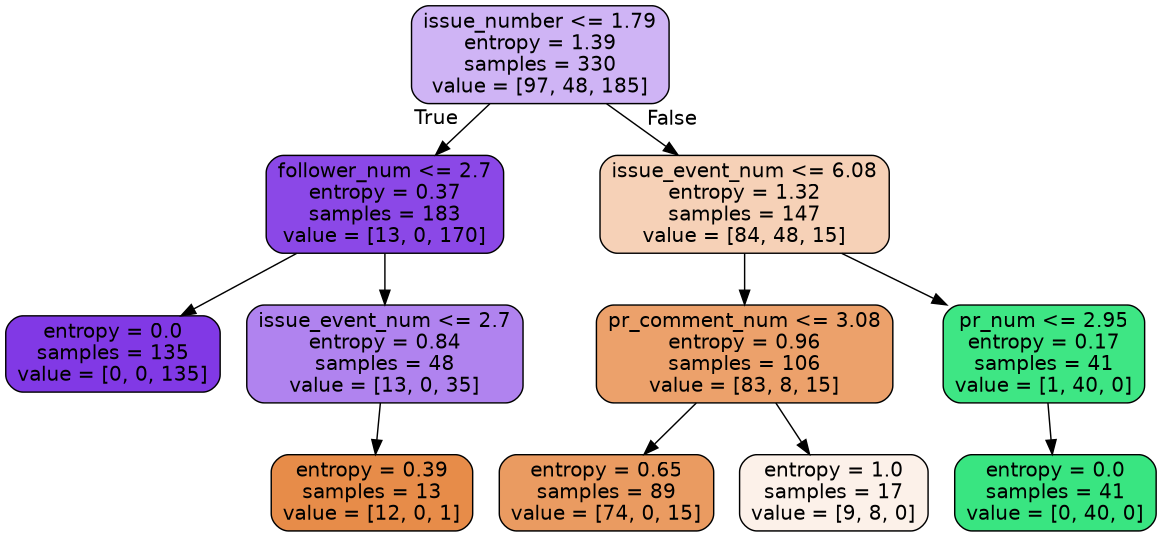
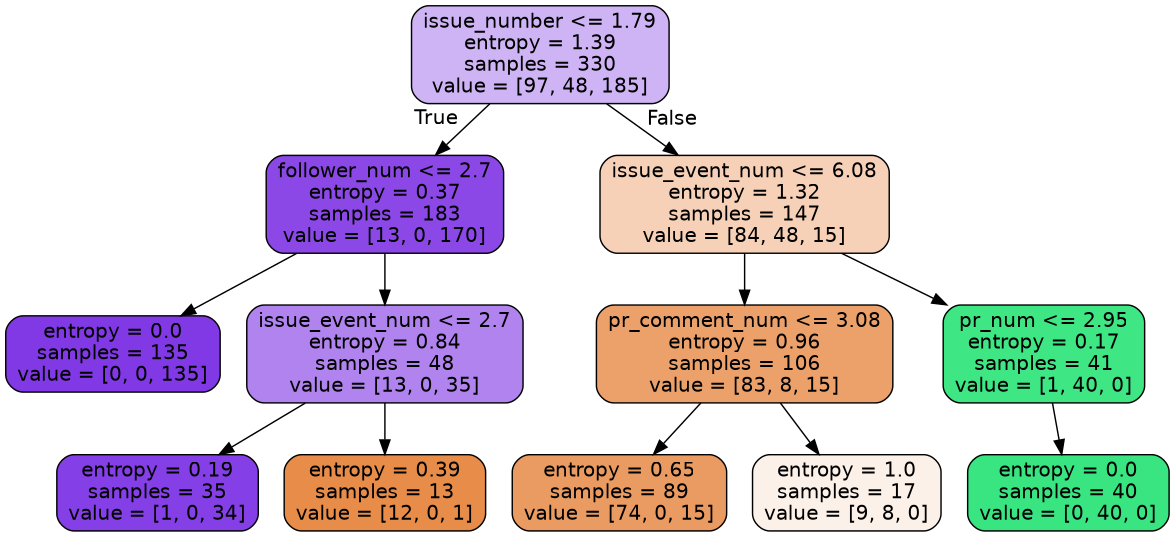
none -> (158, 493)
(1055, 493) -> (1068, 493)
